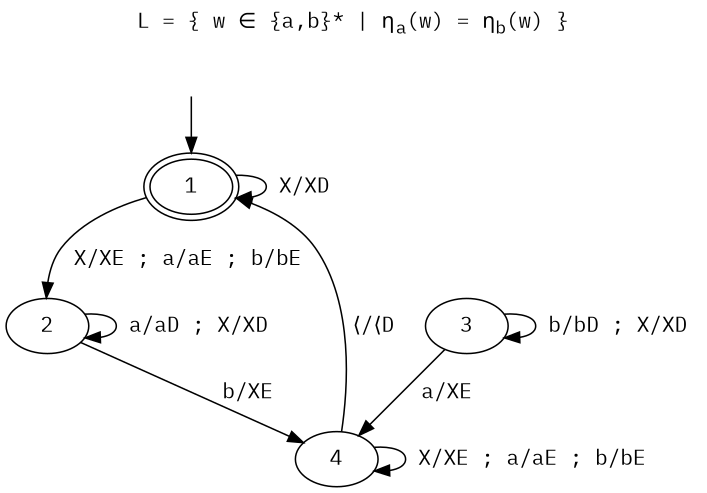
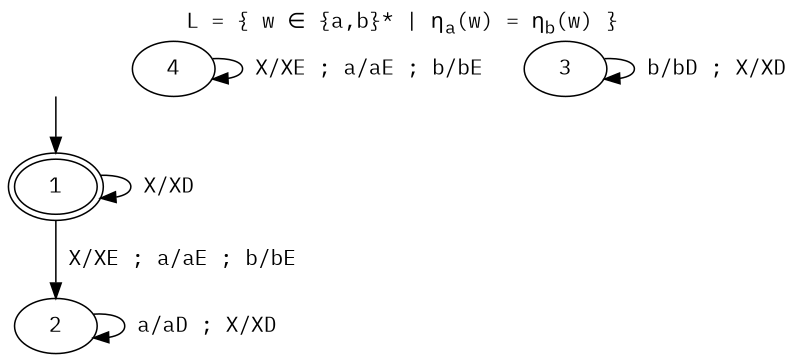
(338, 298) -> none
(407, 387) -> none
(185, 389) -> none
